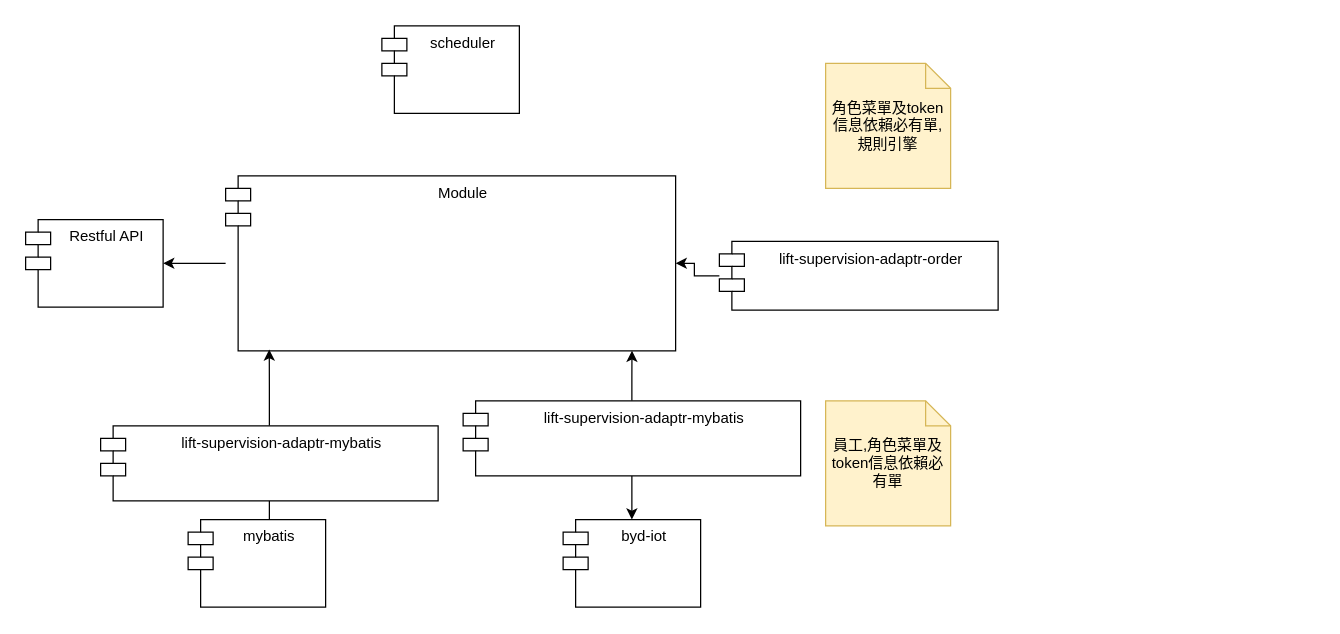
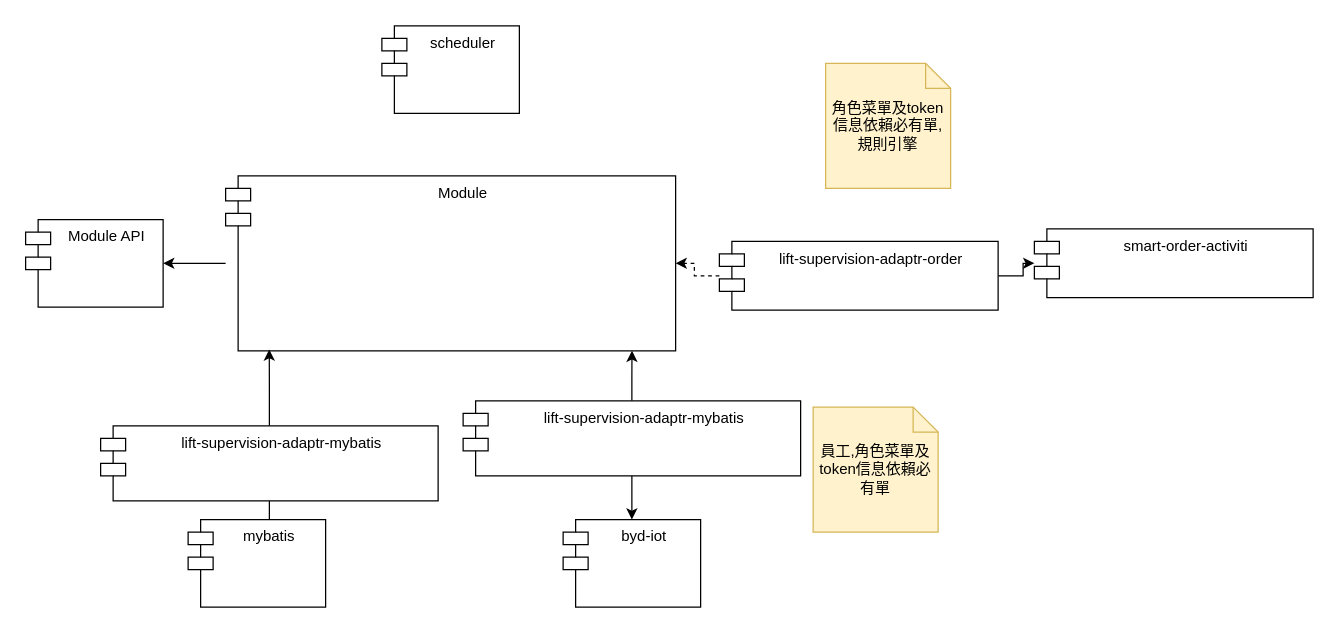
(107, 237) -> (107, 237)
none -> (1174, 263)
(695, 276) -> (695, 276)
none -> (1018, 276)
(888, 463) -> (876, 469)
